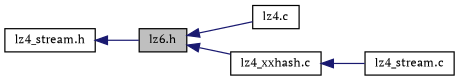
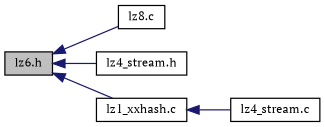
(276, 17) -> (142, 17)
(123, 40) -> (81, 63)
(276, 63) -> (142, 110)
